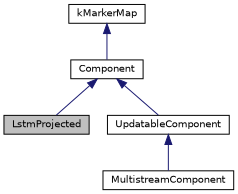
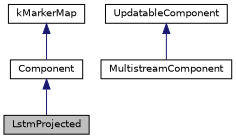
(141, 100) -> none
